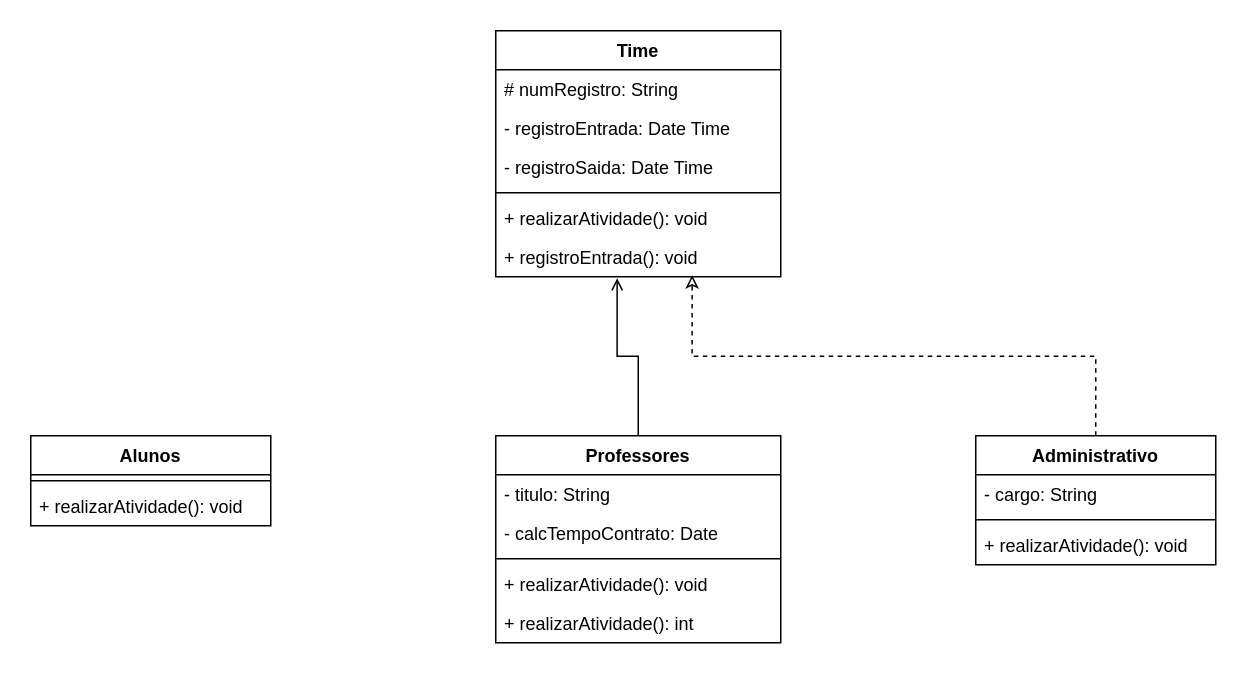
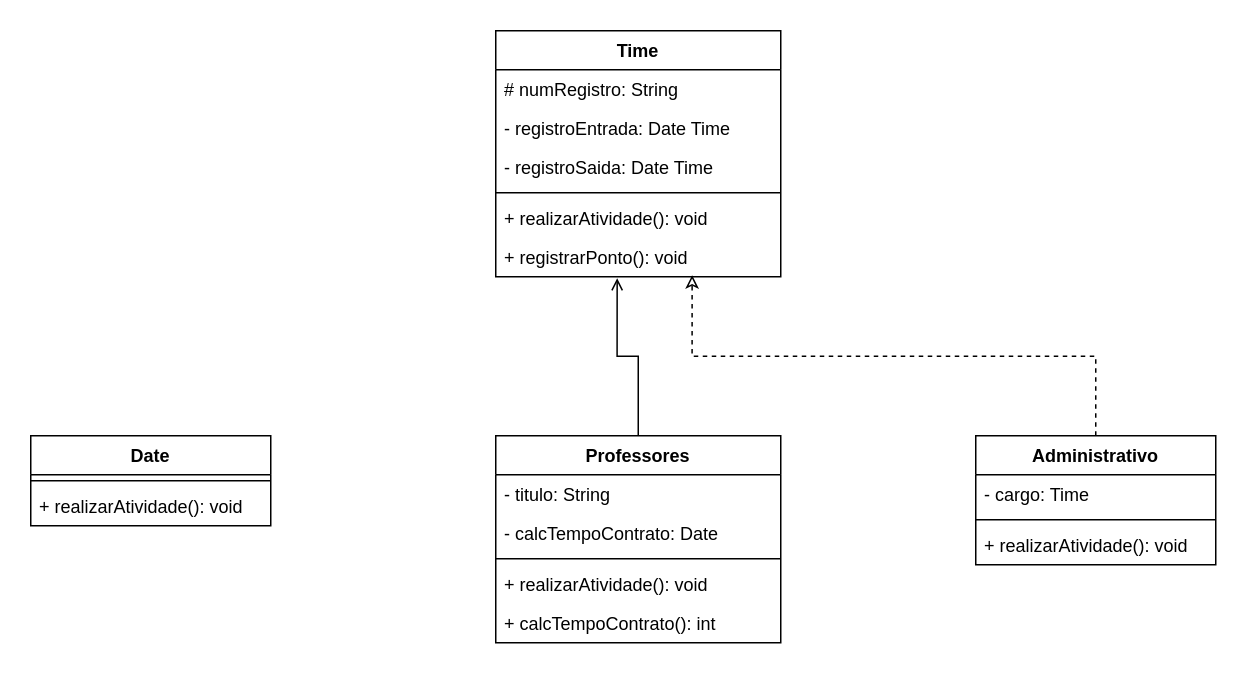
(618, 258) -> (613, 258)
(150, 456) -> (150, 456)
(1050, 495) -> (1040, 495)
(616, 624) -> (623, 624)
